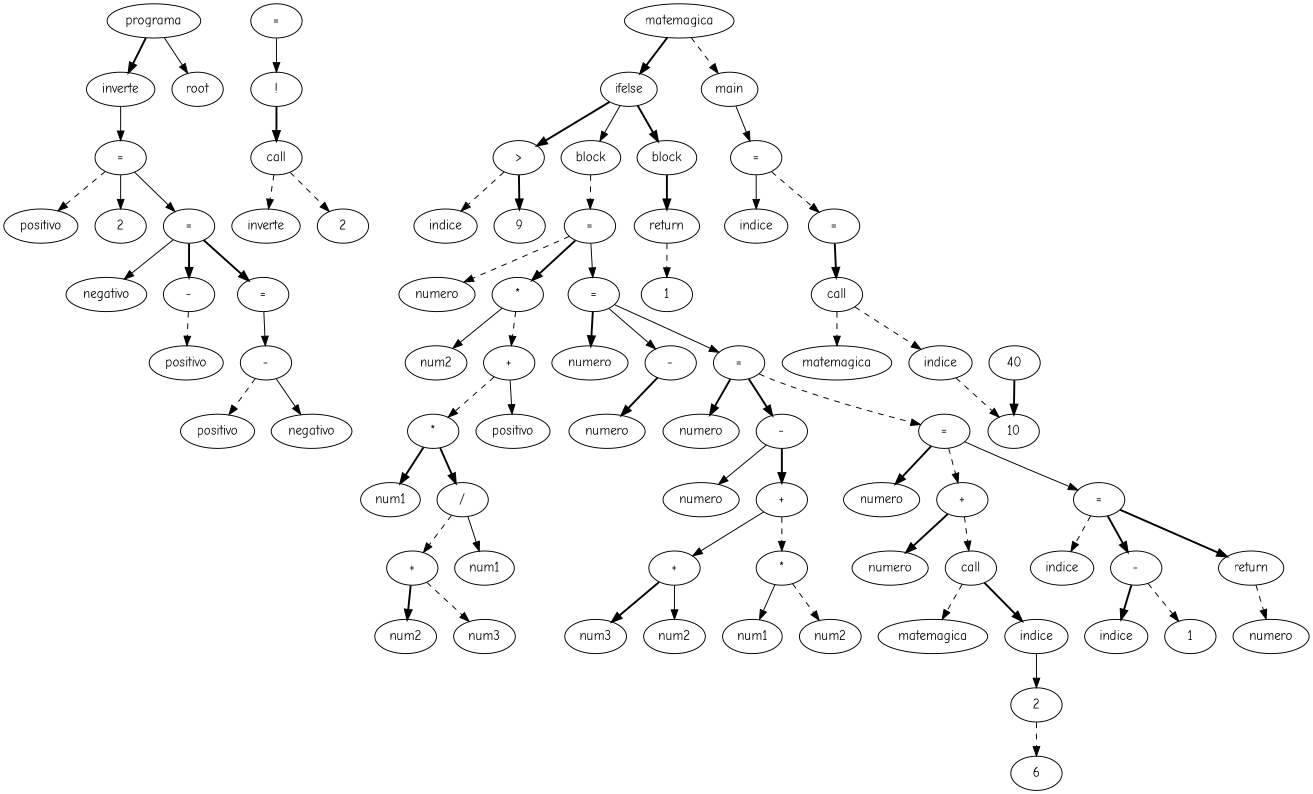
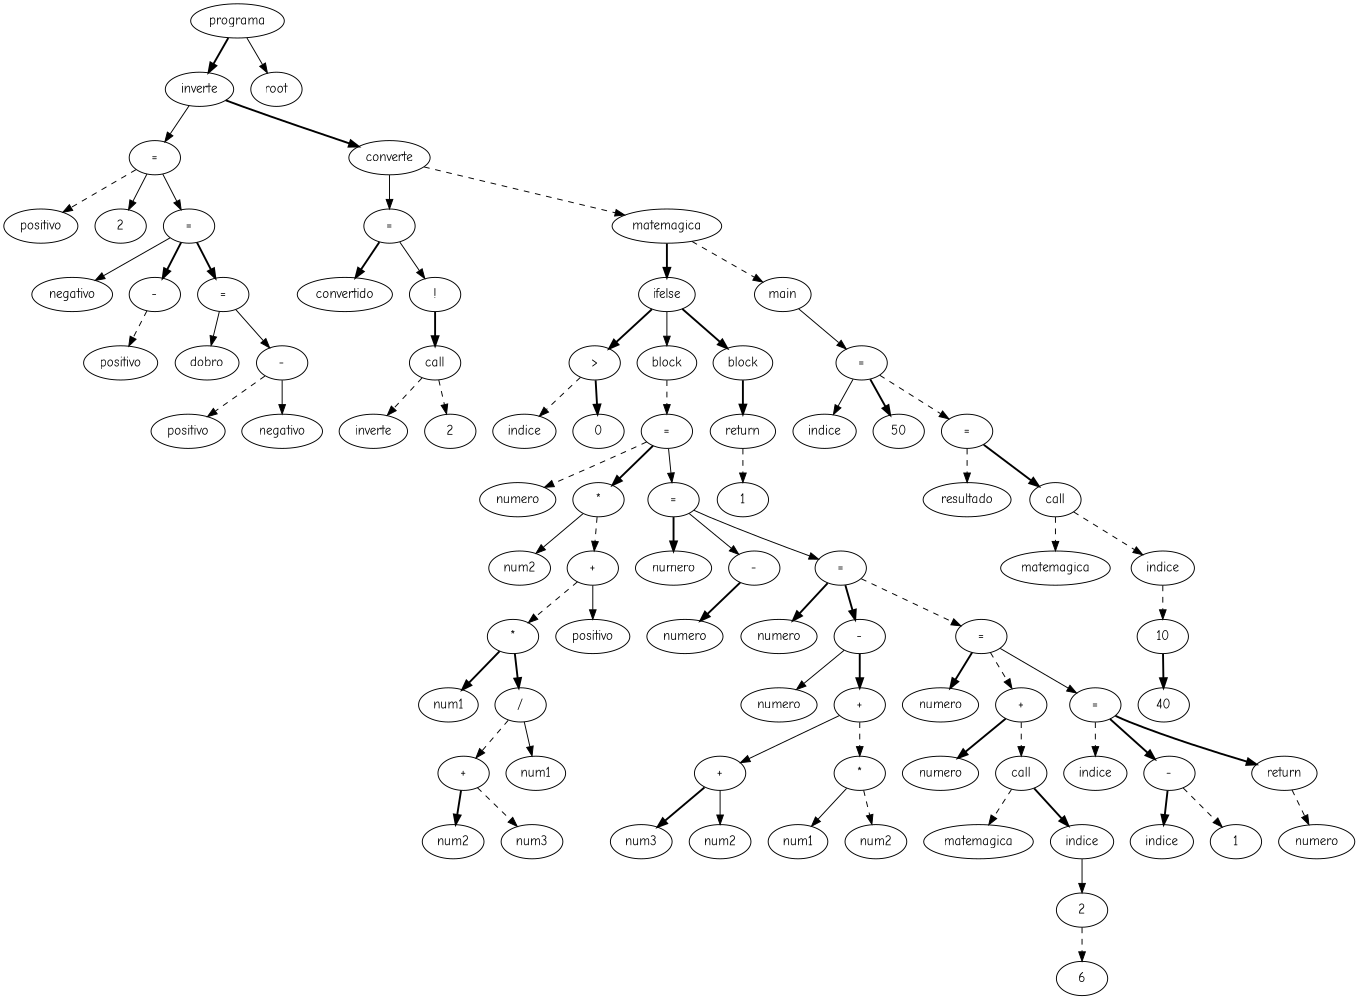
none -> (390, 158)
(520, 226) -> (598, 431)
none -> (345, 294)
none -> (207, 363)
(1014, 392) -> (1163, 666)
none -> (899, 431)
none -> (967, 500)
